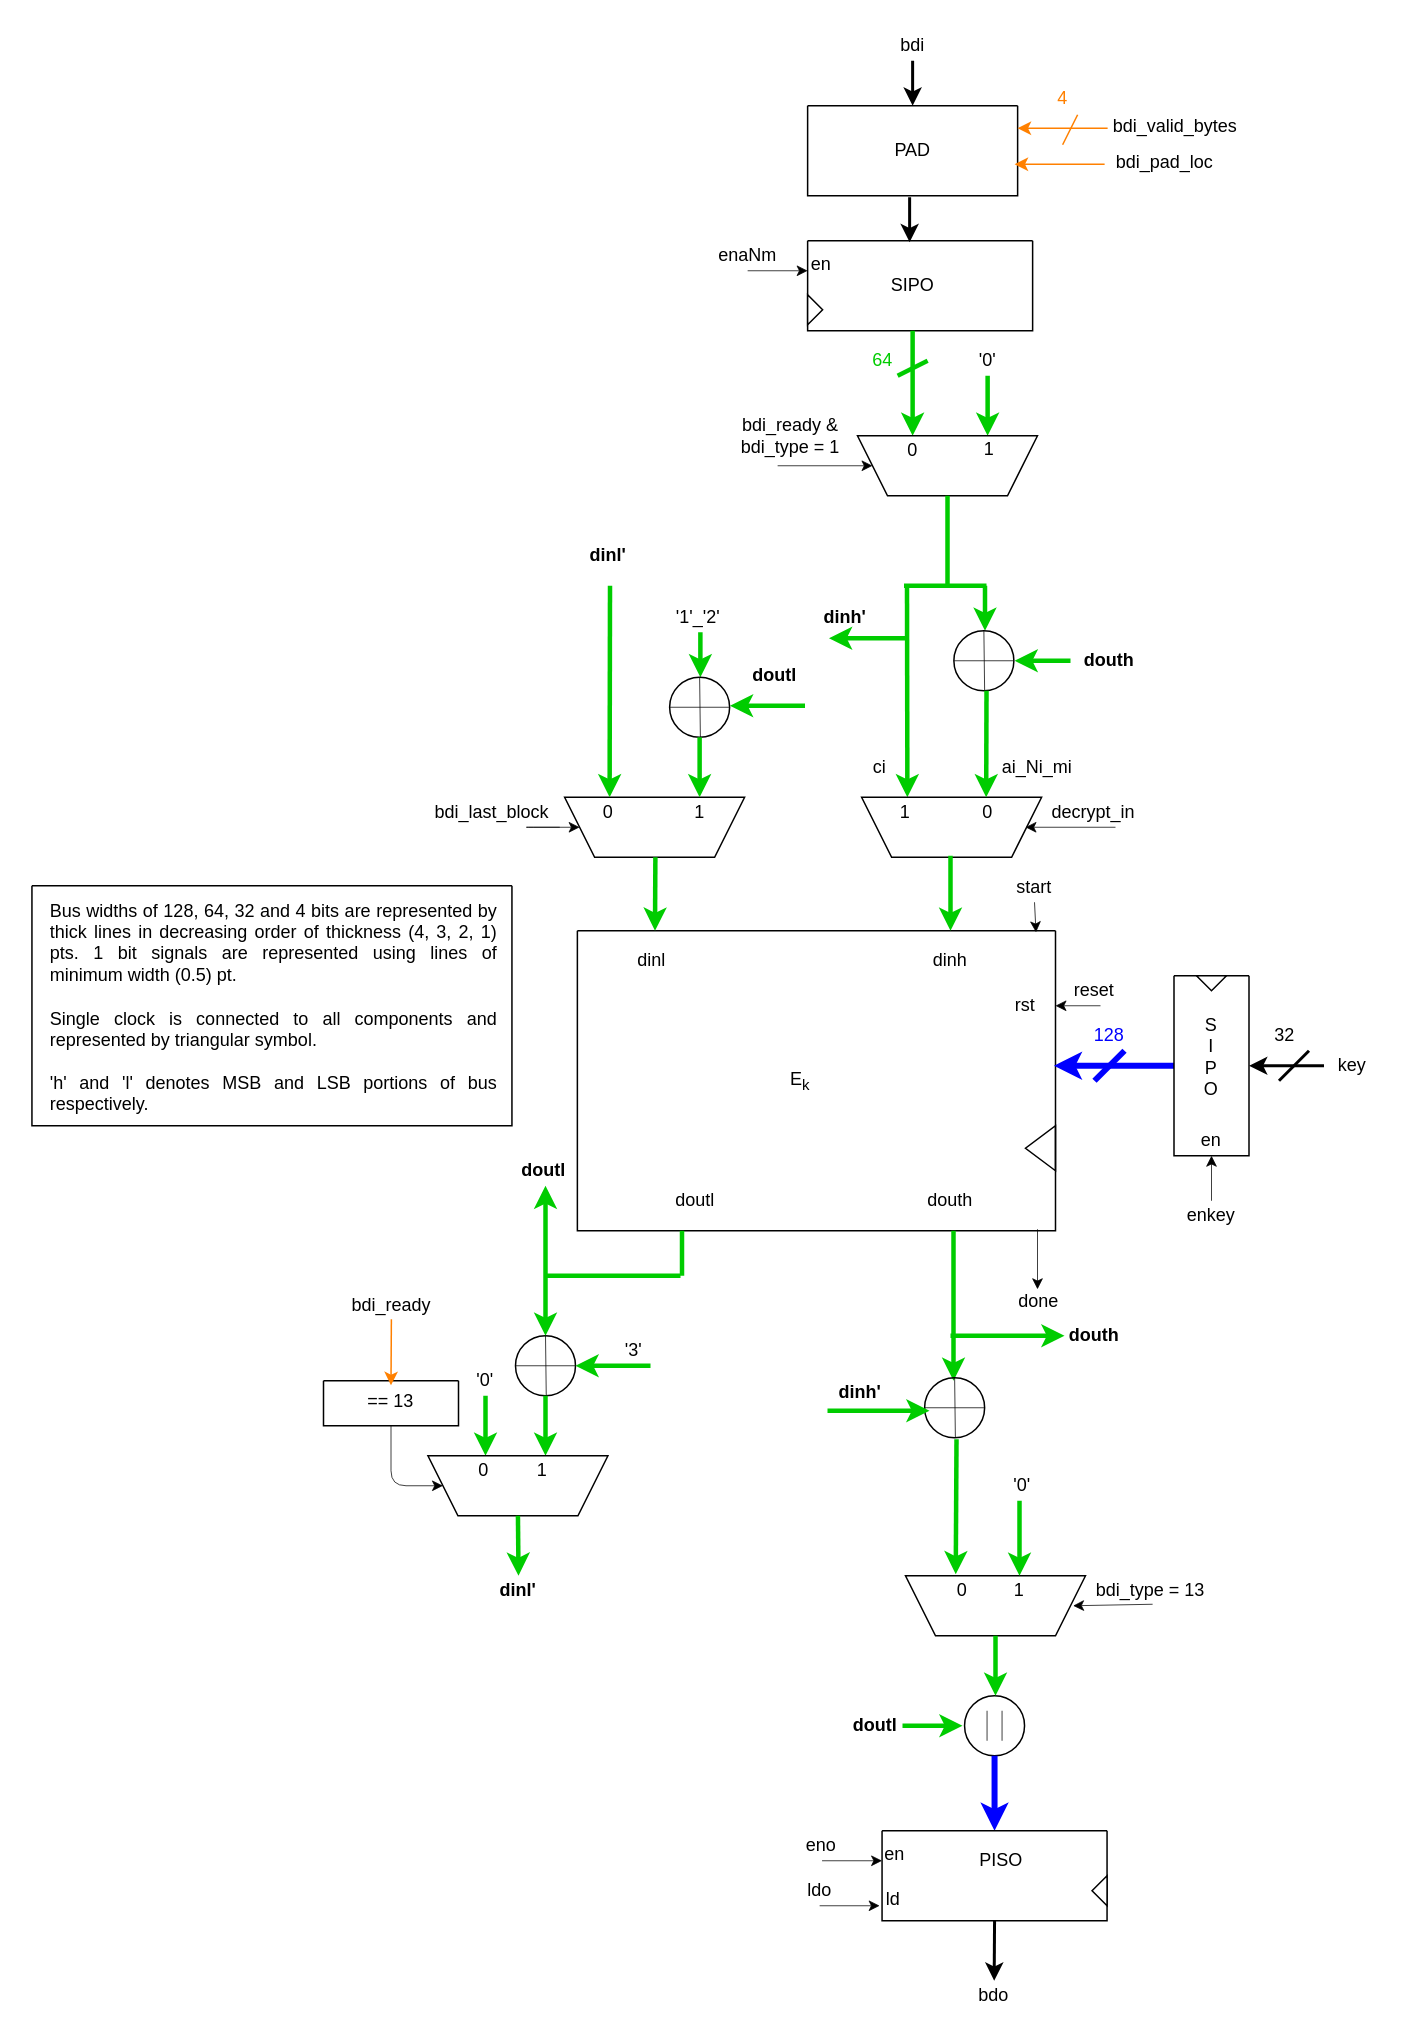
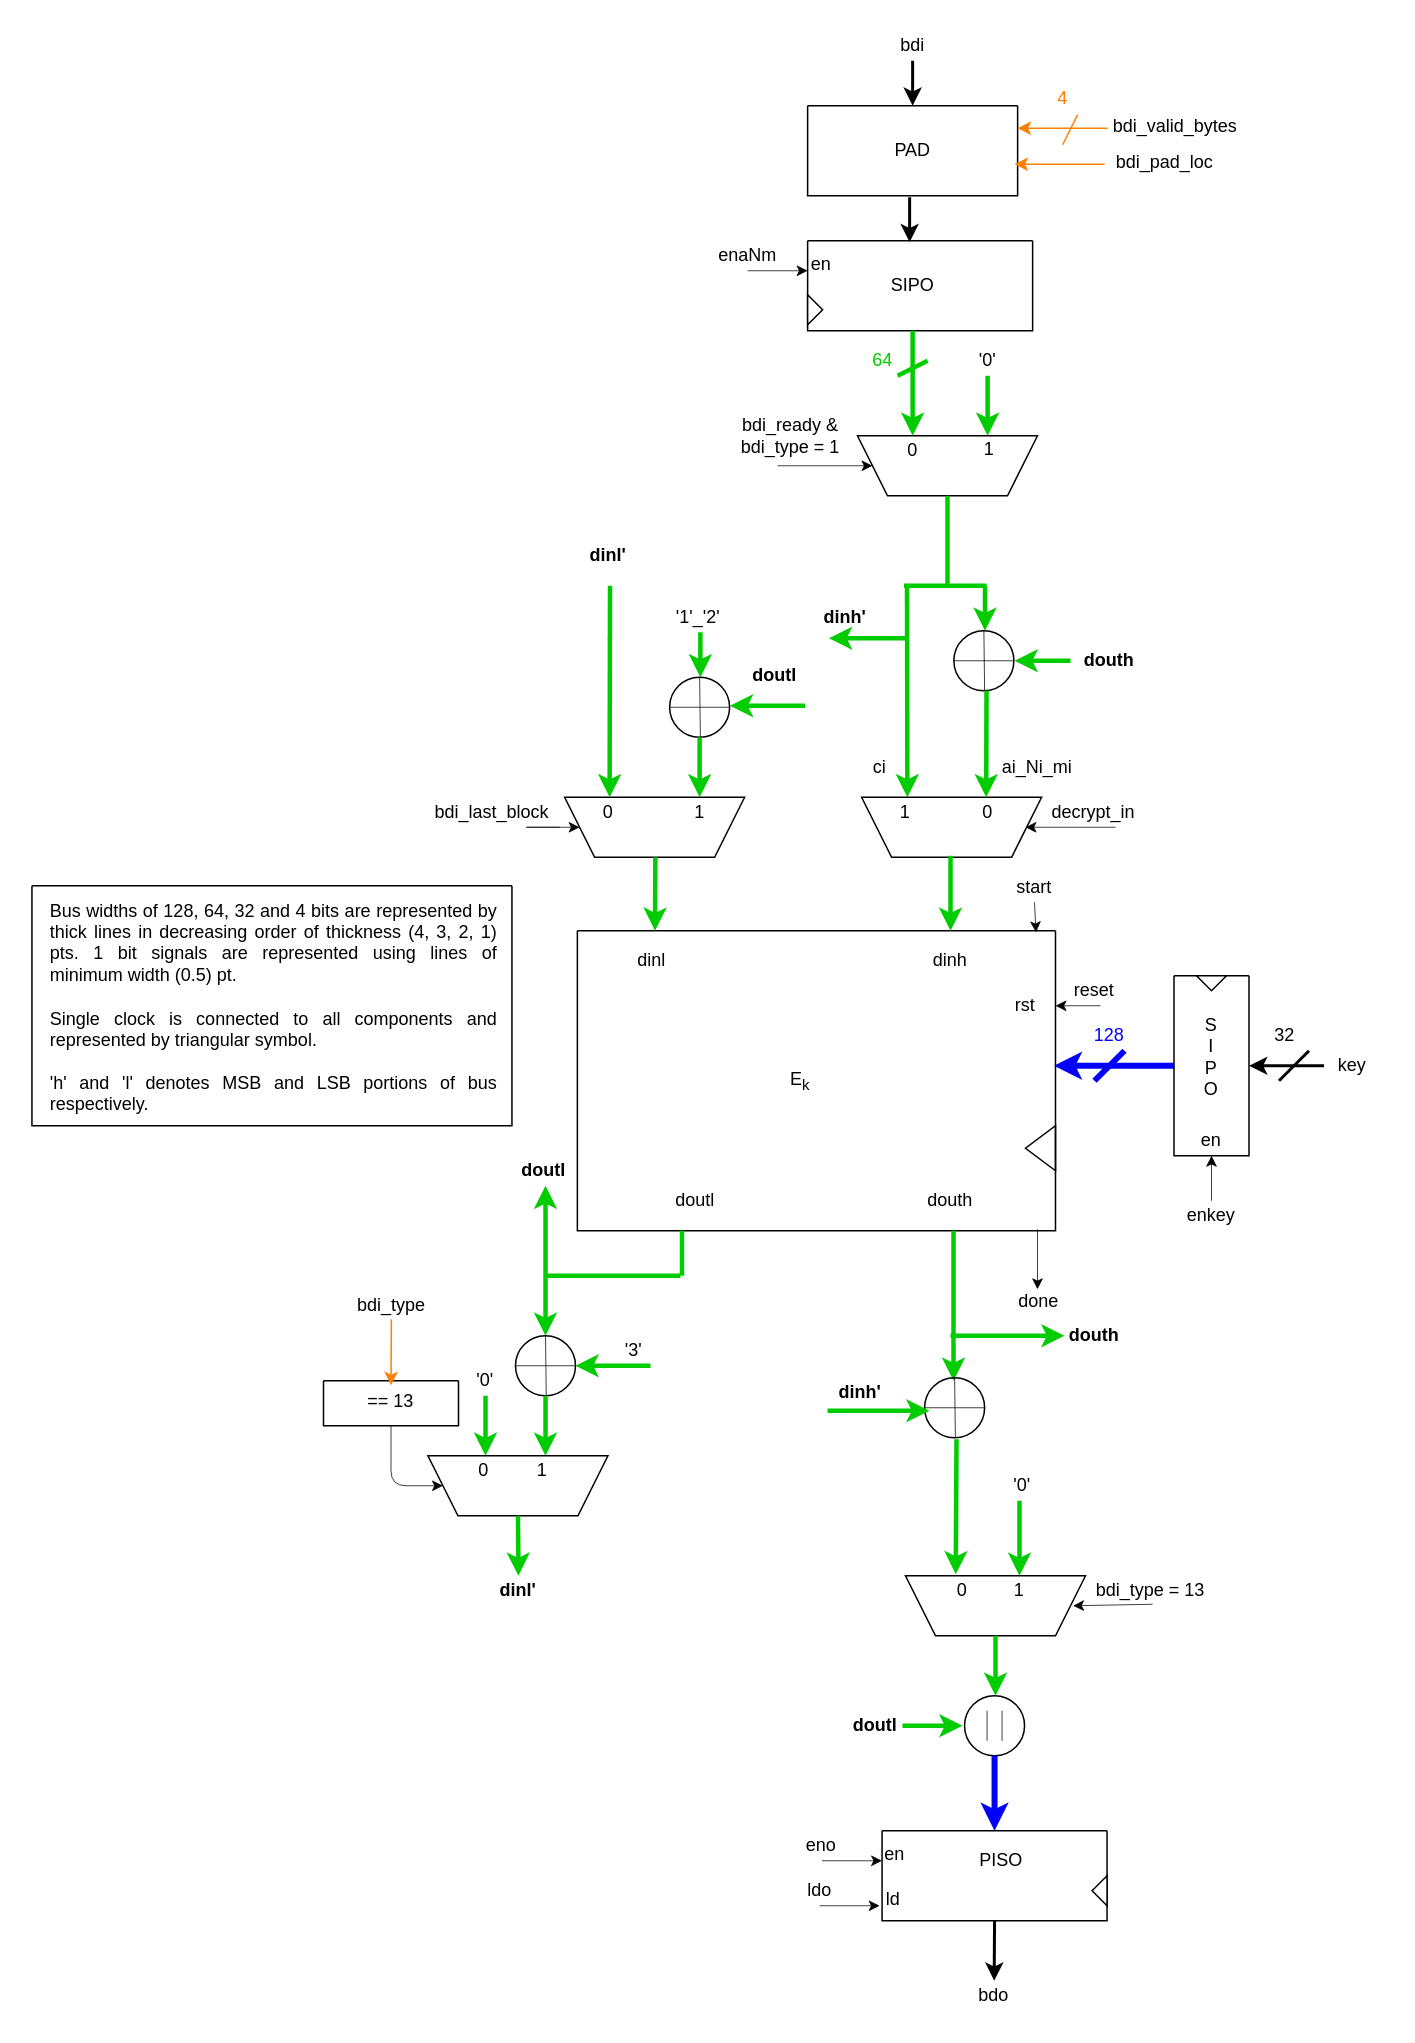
(392, 1306) -> (392, 1306)
